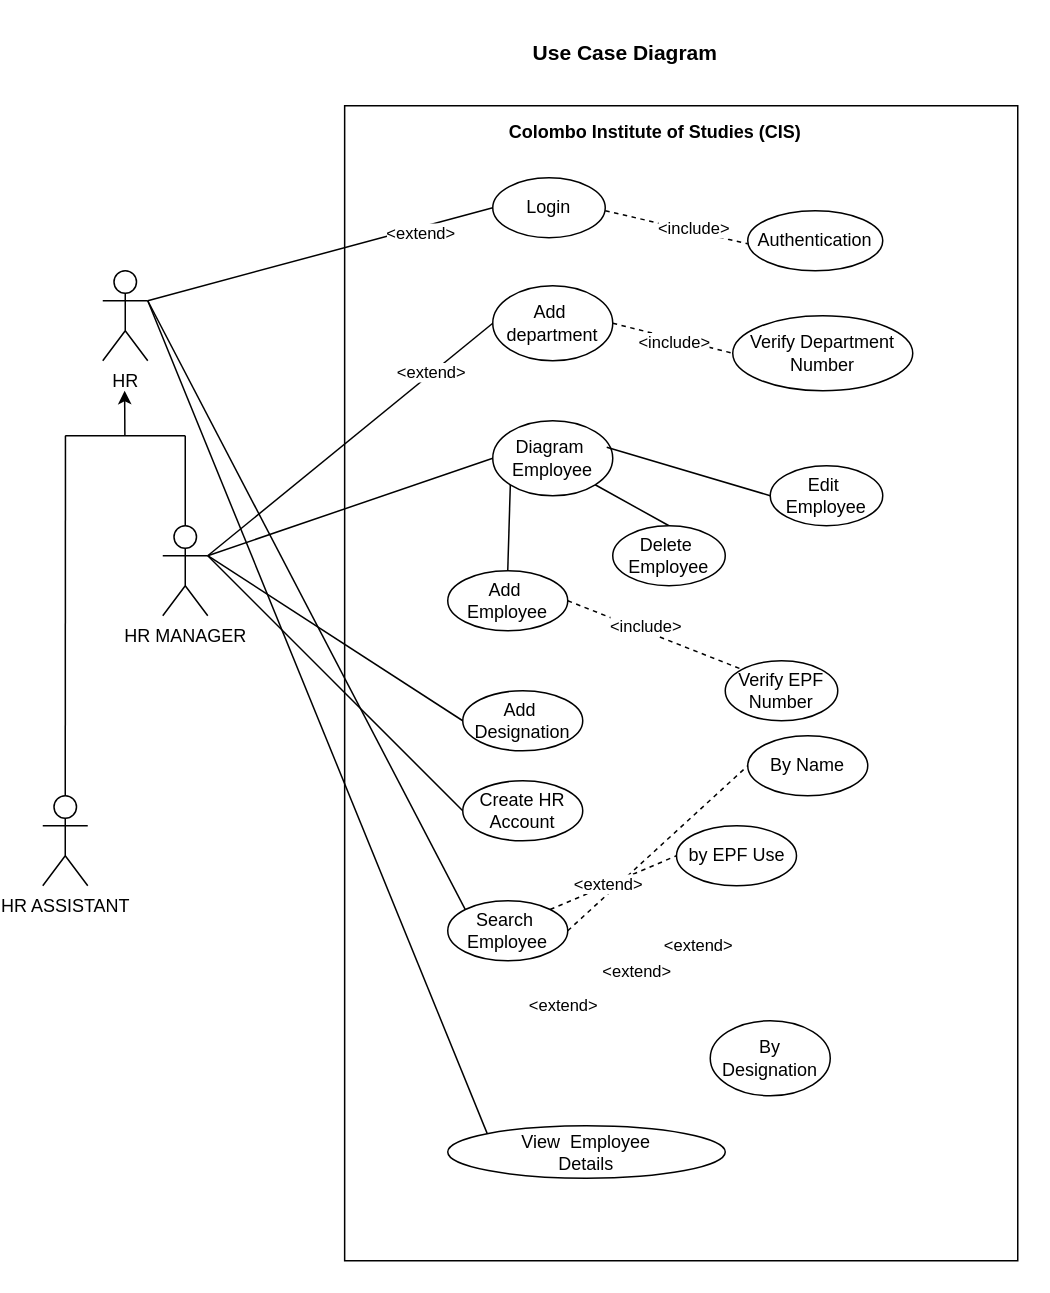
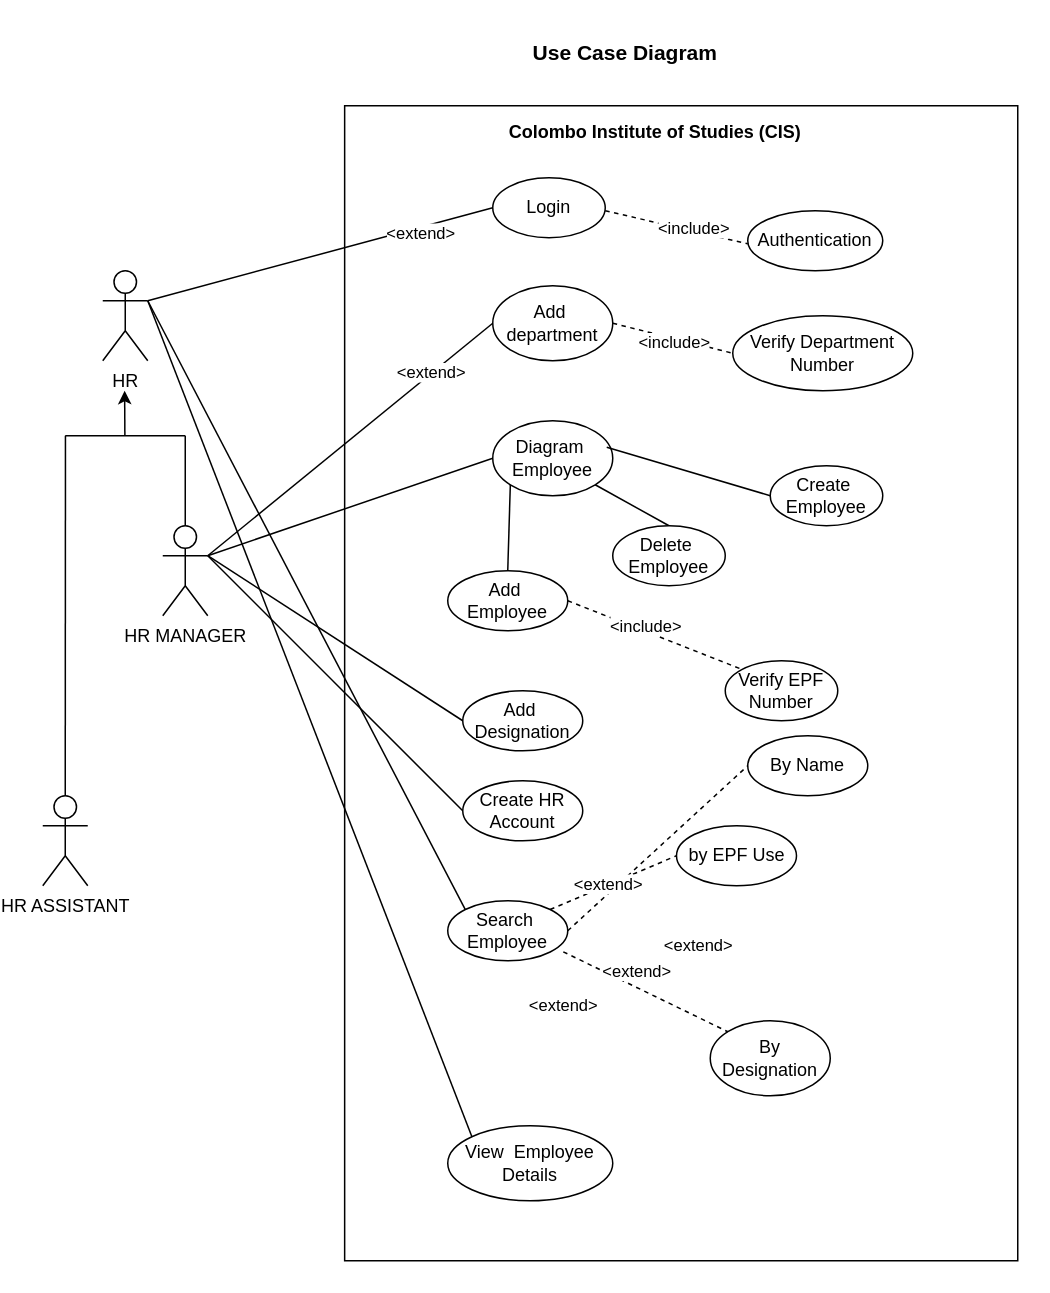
(827, 496) -> (827, 496)
none -> (674, 1006)
(587, 1152) -> (530, 1163)
